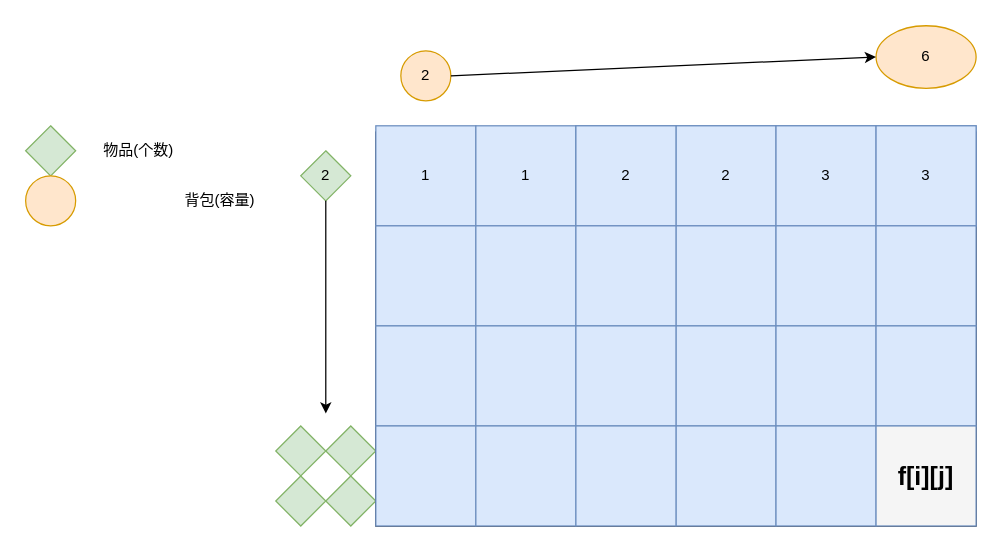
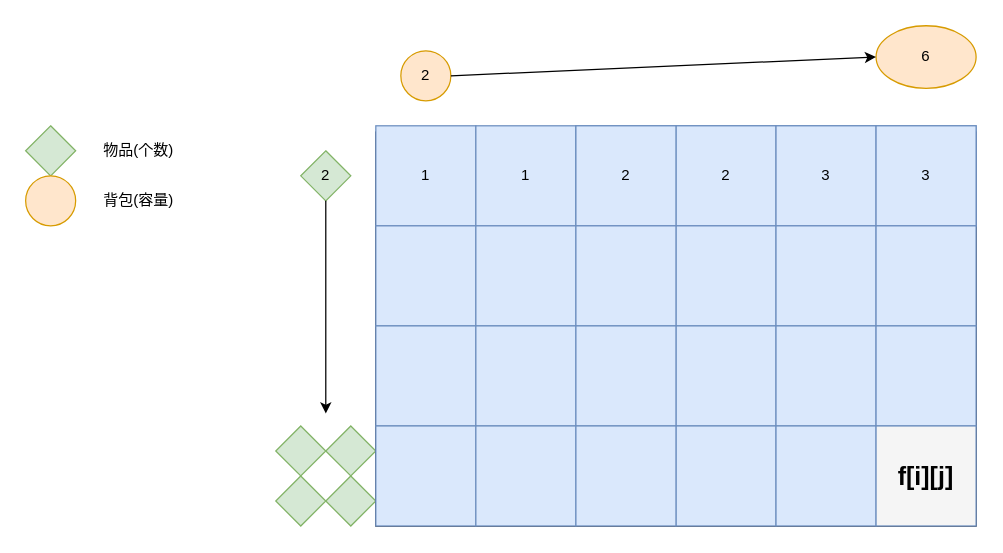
(219, 201) -> (138, 201)
